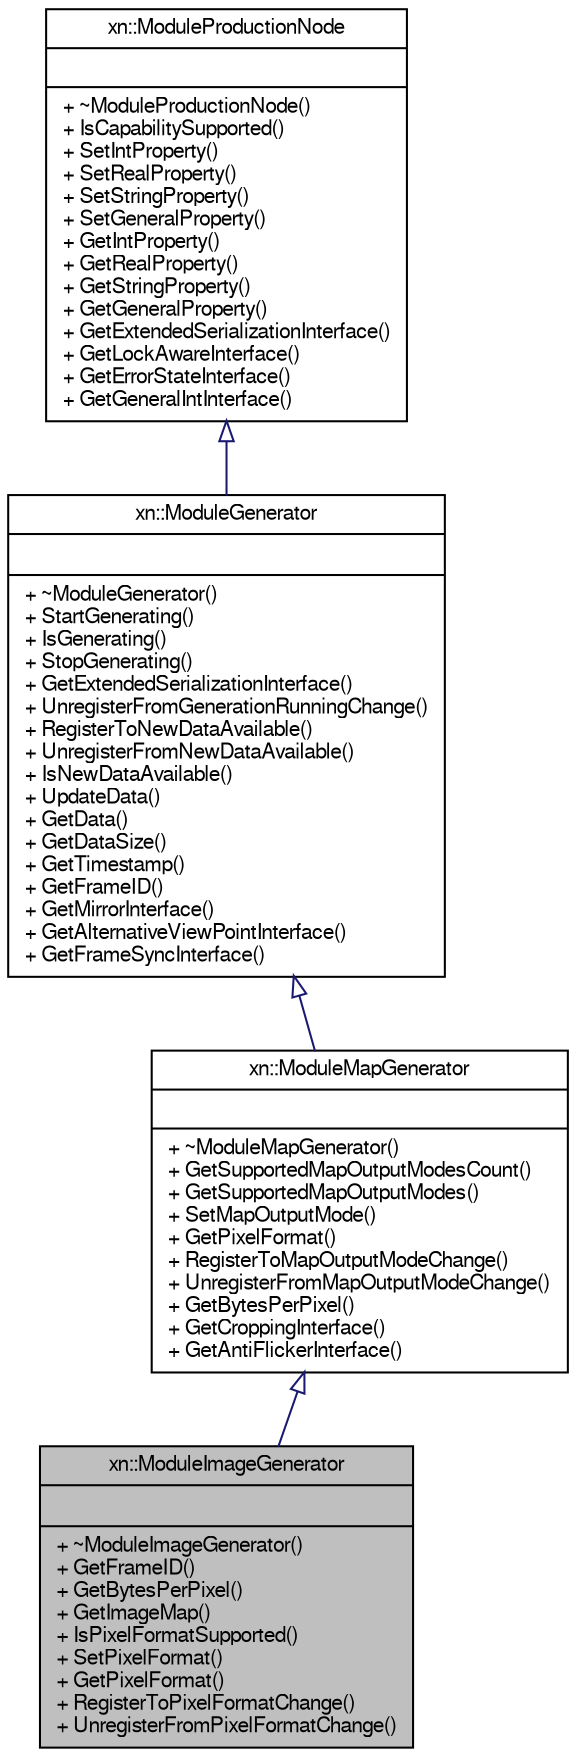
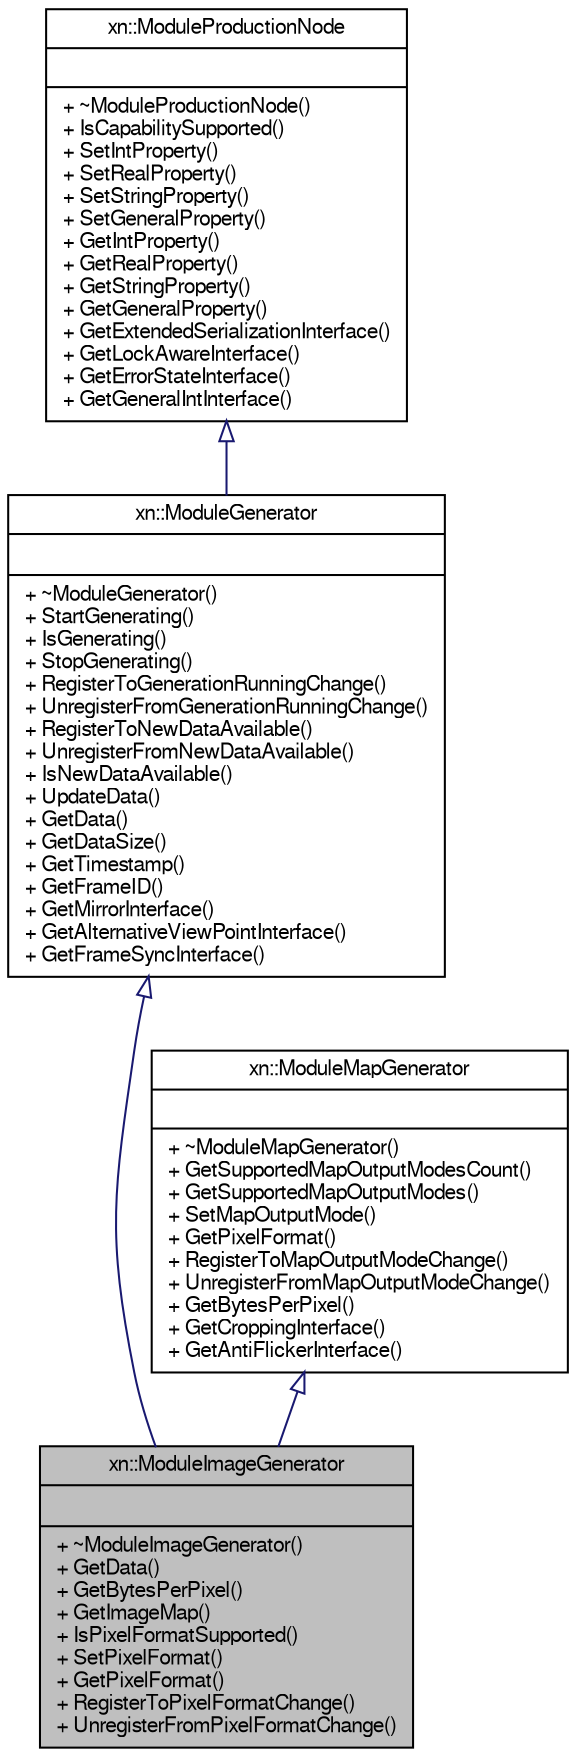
(189, 685) -> (206, 685)
(307, 1024) -> (116, 1223)
(126, 1568) -> (109, 1568)
